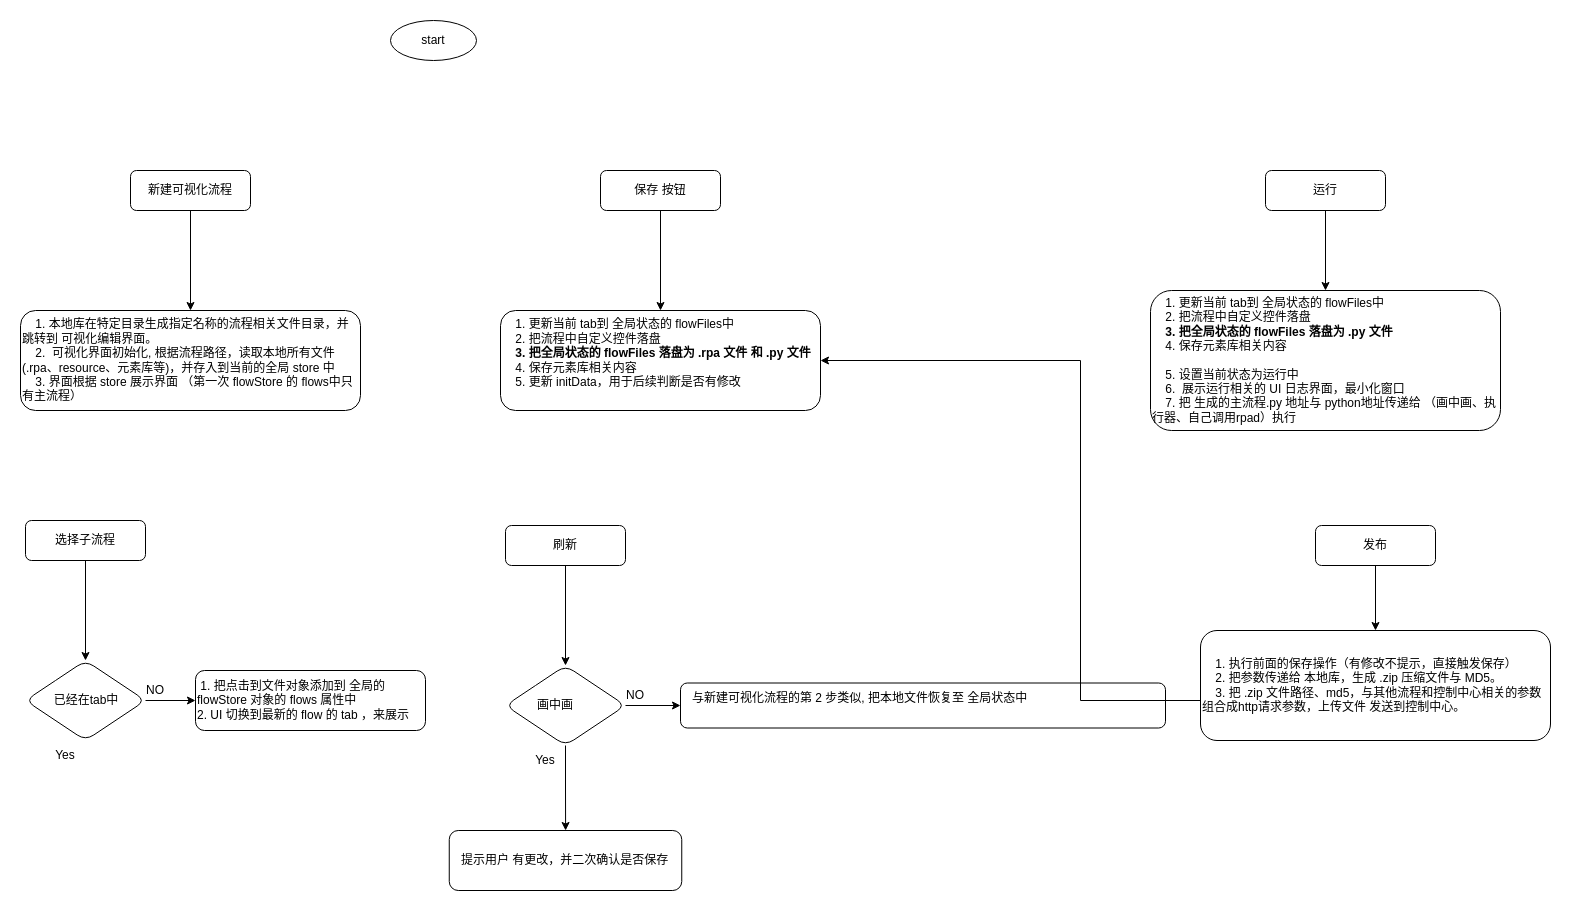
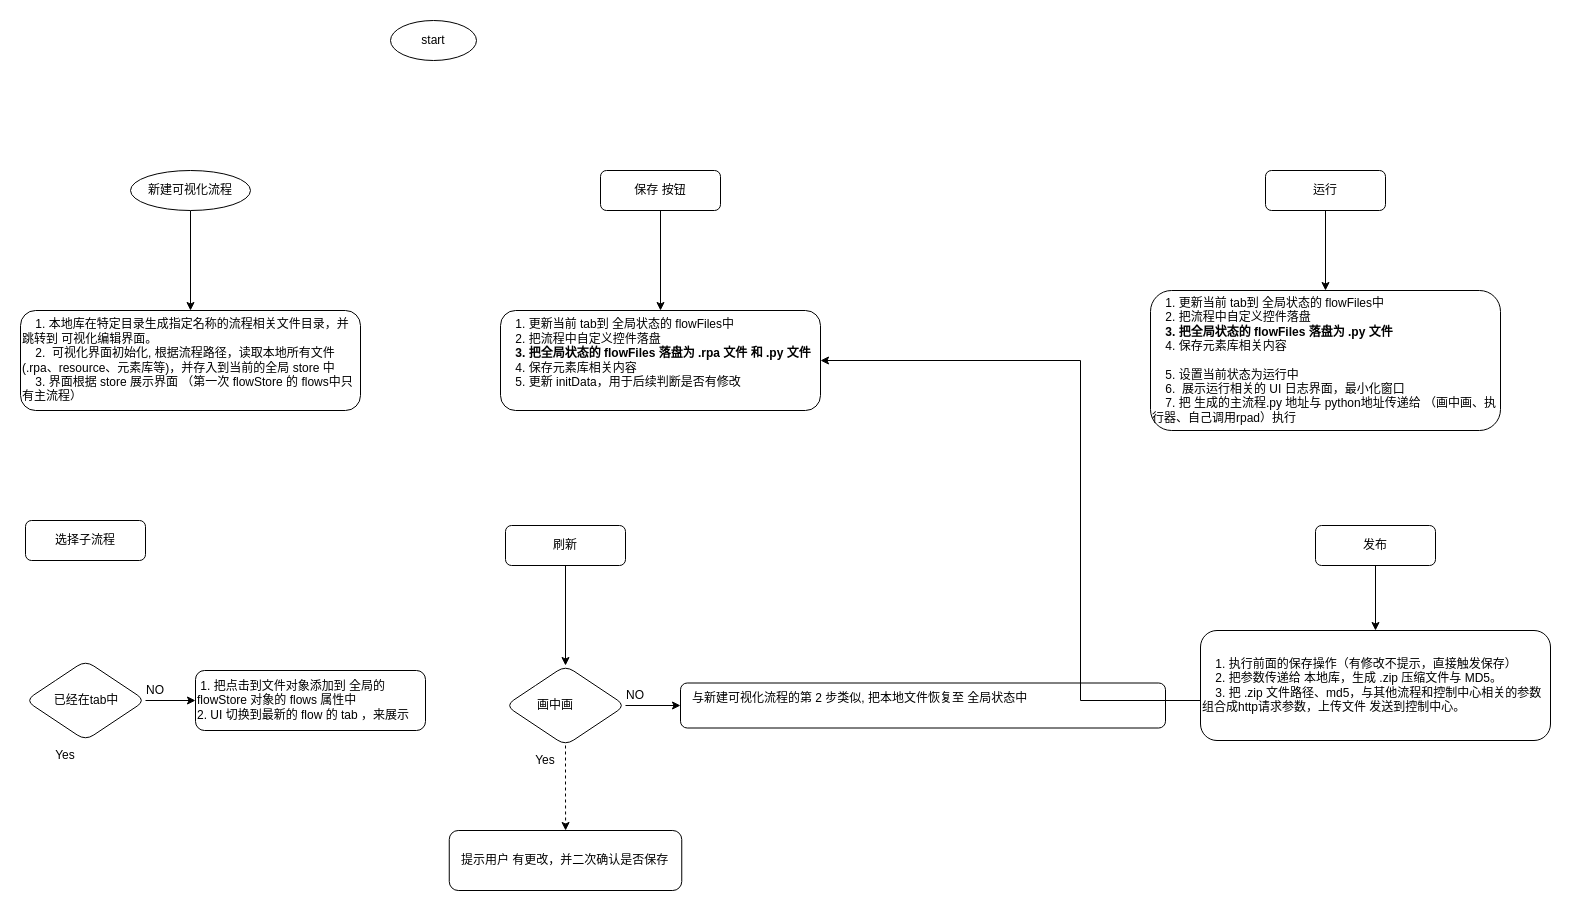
(191, 191) -> (191, 191)
(86, 607) -> none
(566, 785) -> (566, 785)
